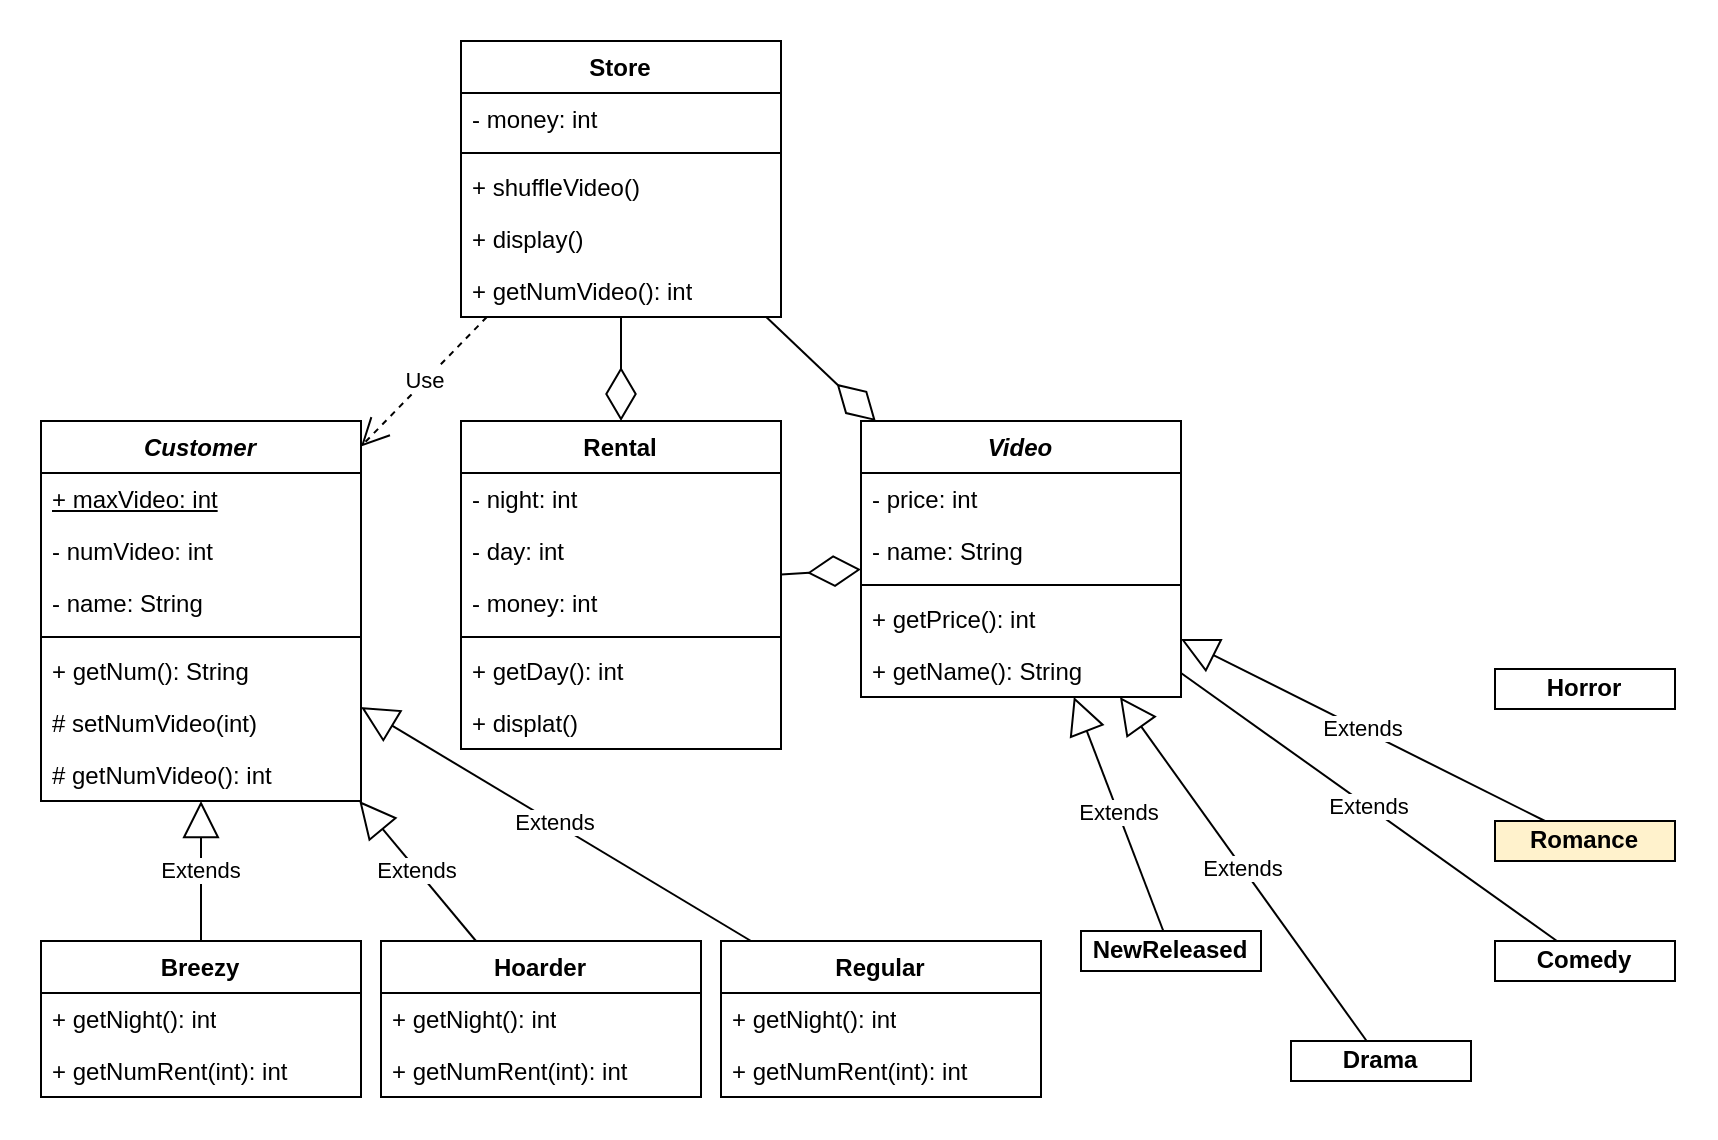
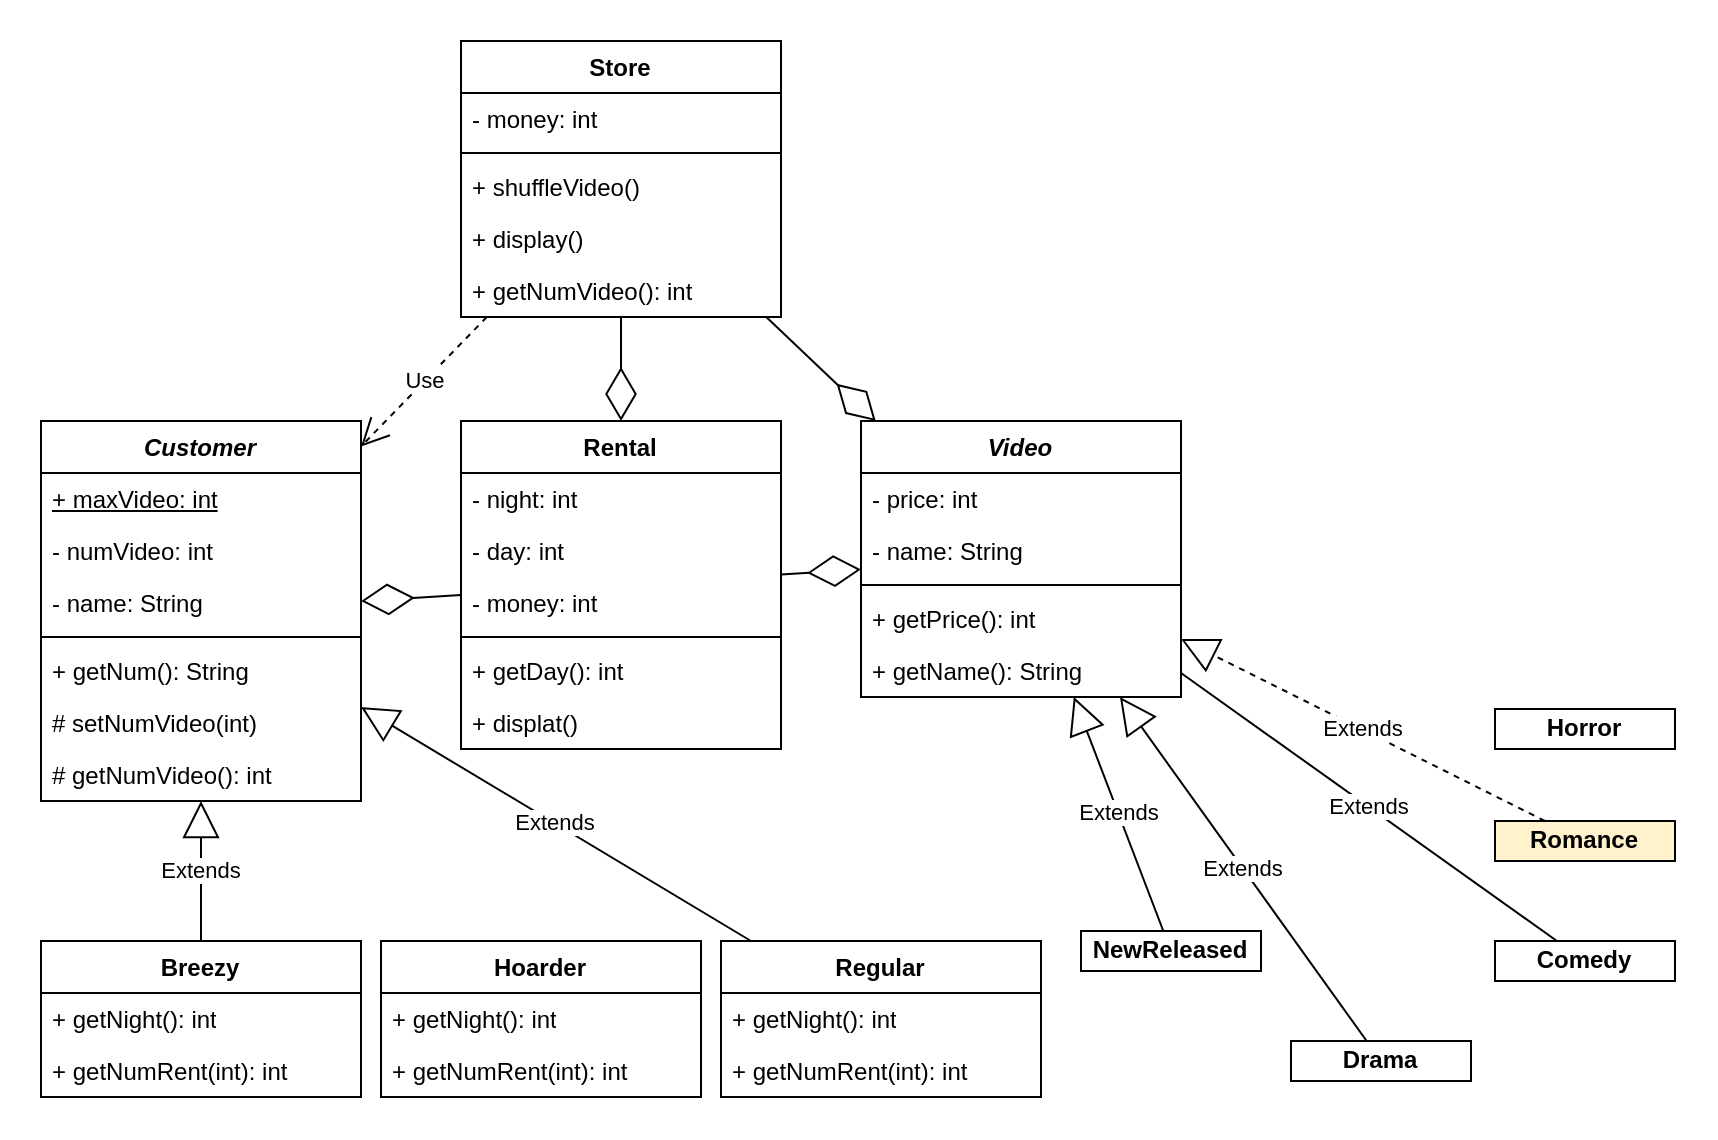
none -> (436, 596)
(1585, 689) -> (1585, 729)
(1463, 780) -> (1463, 780)
(430, 885) -> none
